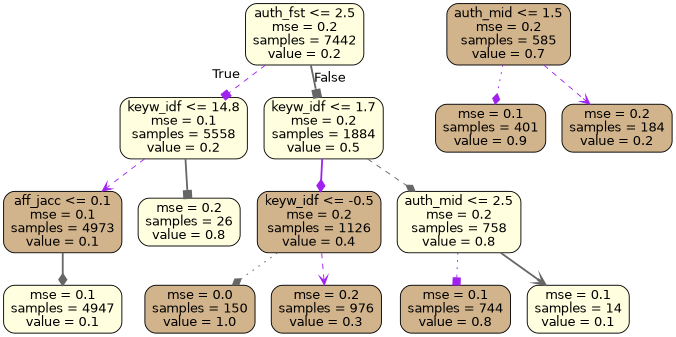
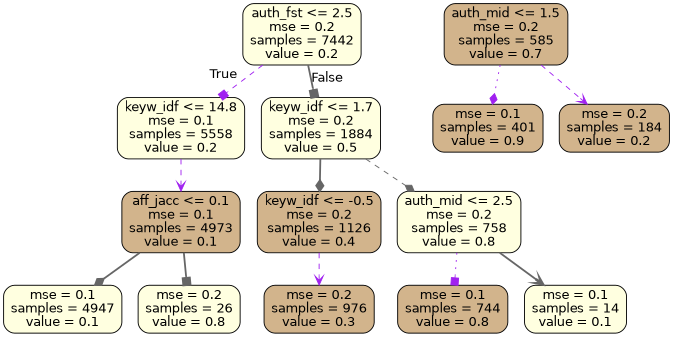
(322, 170) -> (320, 170)
(186, 174) -> (185, 264)
(200, 309) -> none
